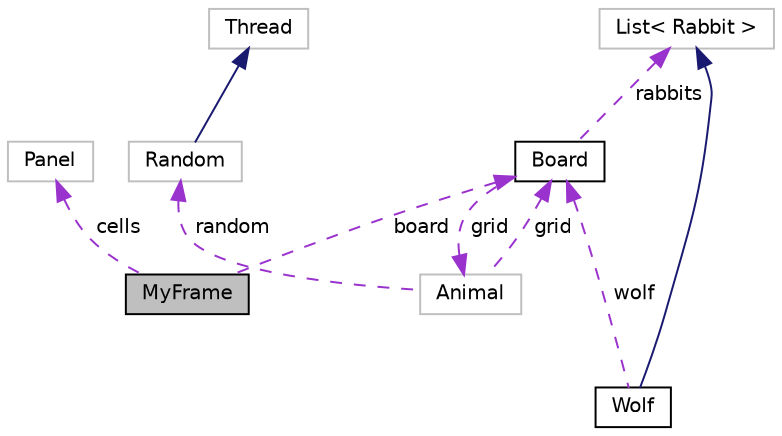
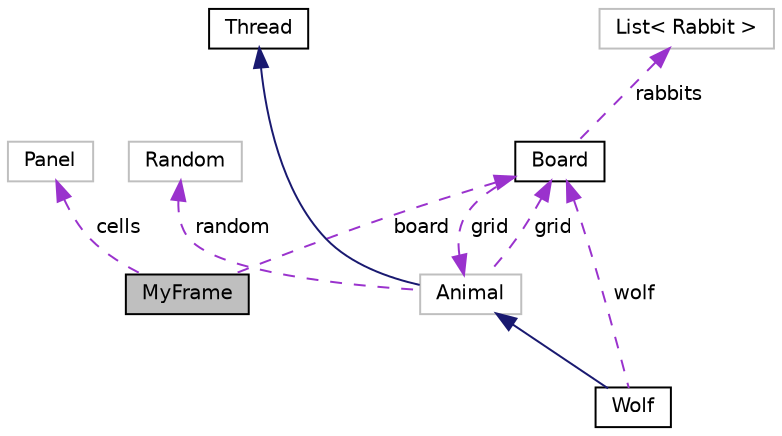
(259, 29) -> (259, 29)
(217, 104) -> (302, 207)
(689, 229) -> (560, 356)
